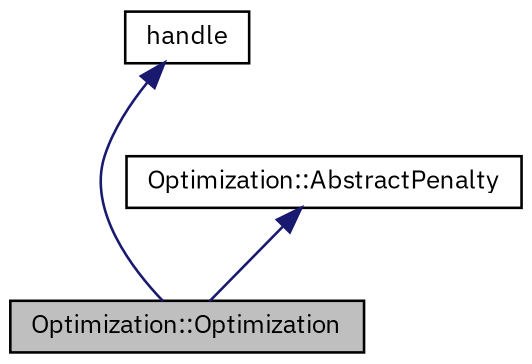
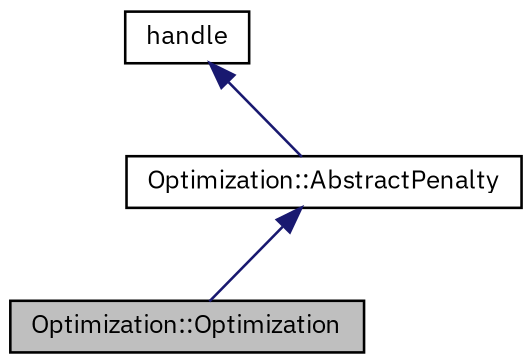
(102, 195) -> (265, 119)
